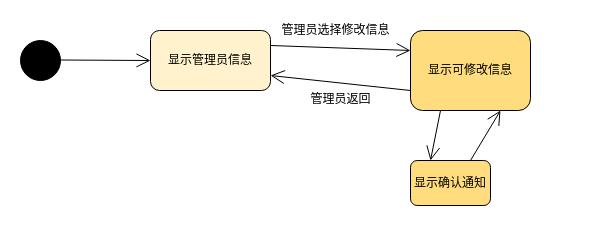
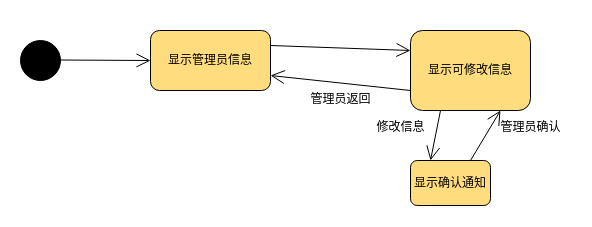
(336, 31) -> none
(211, 61) -> (211, 61)
none -> (401, 128)
none -> (531, 128)
